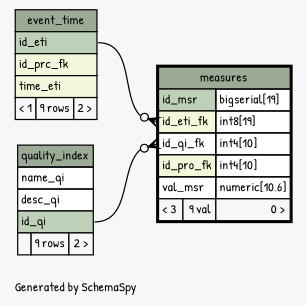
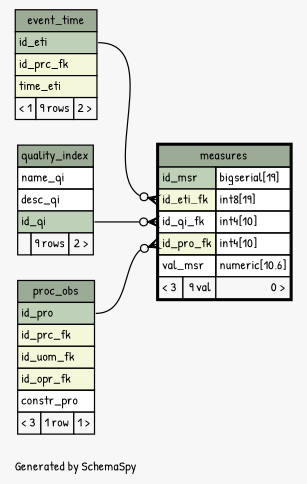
none -> (55, 357)
